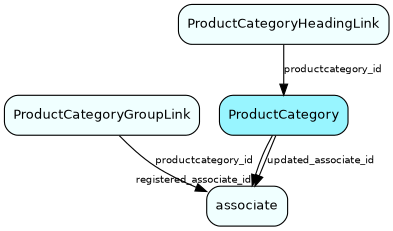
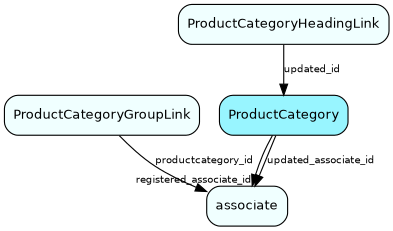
(333, 70) -> (313, 70)
